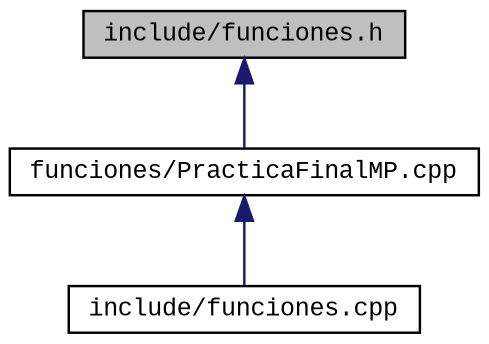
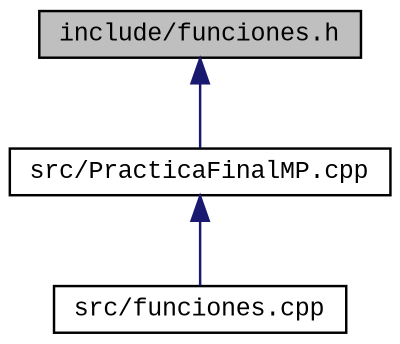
(244, 172) -> (200, 172)
(244, 309) -> (200, 309)
